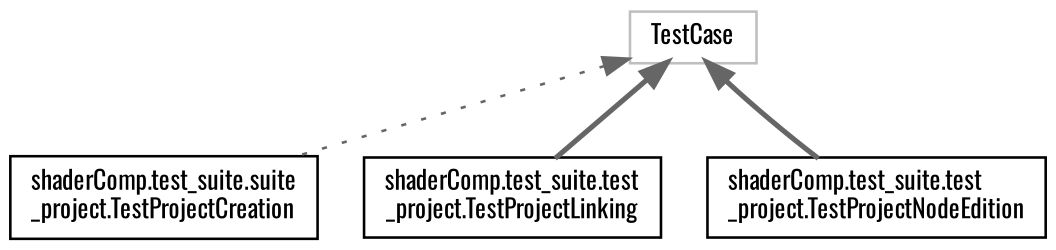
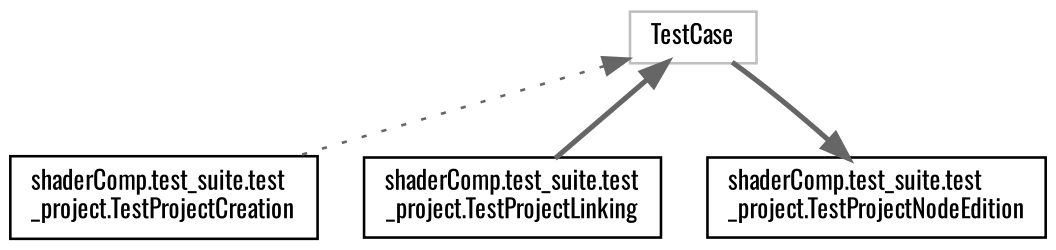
(771, 121) -> (782, 100)
(164, 198) -> (164, 198)
